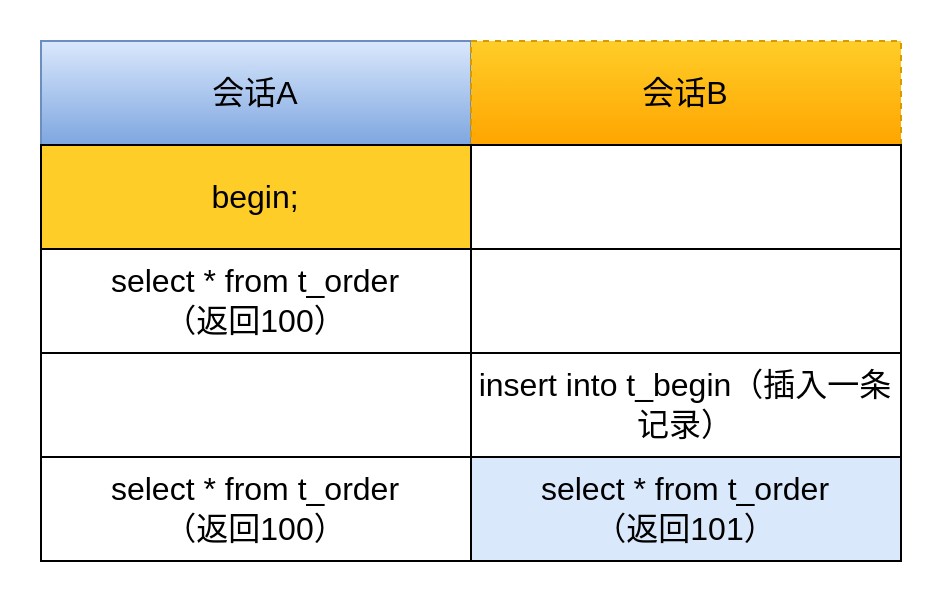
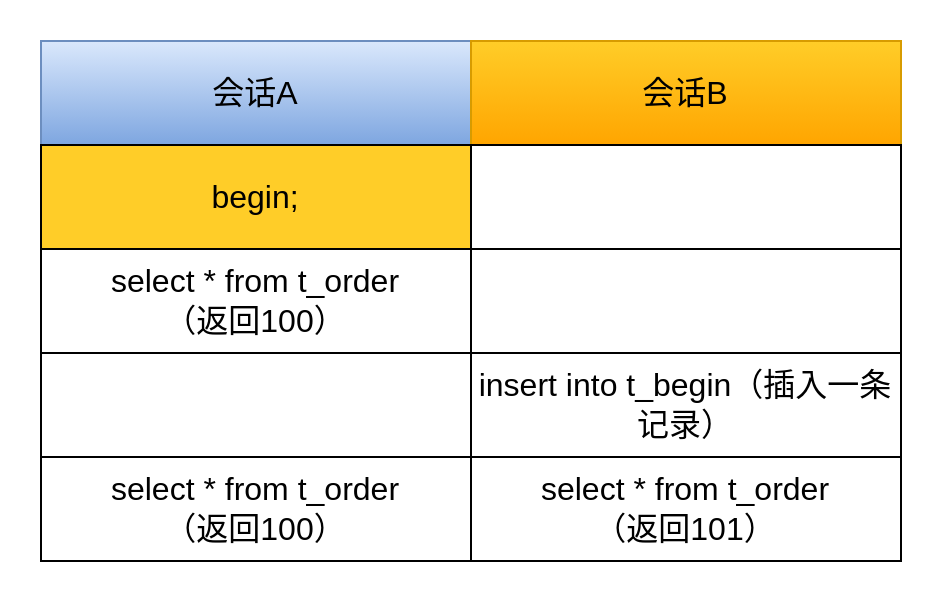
(686, 93) -> (686, 93)
(686, 509) -> (686, 509)
